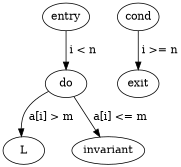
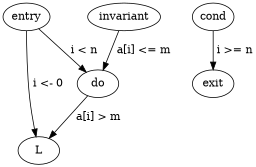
none -> (28, 80)
(85, 113) -> (112, 47)
